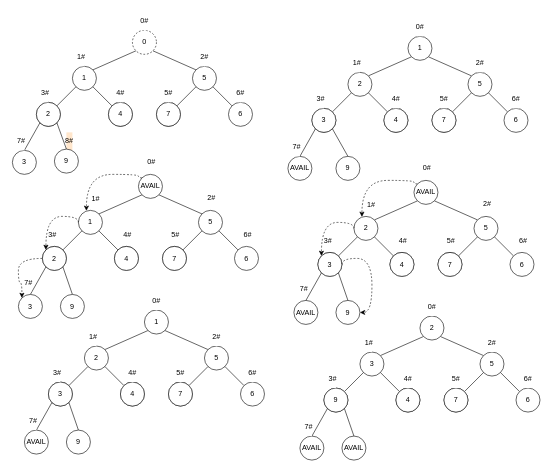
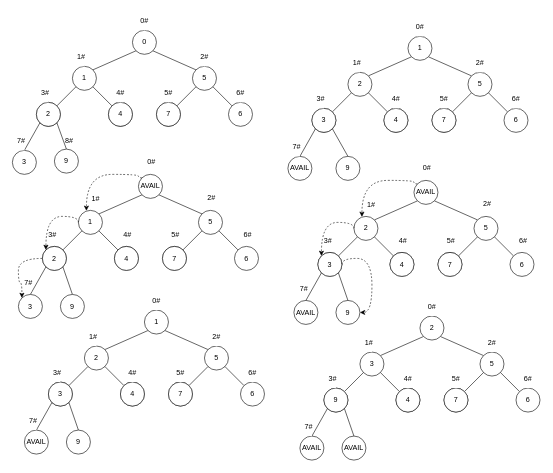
(144, 42) -> (144, 42)
(69, 141) -> (69, 141)
